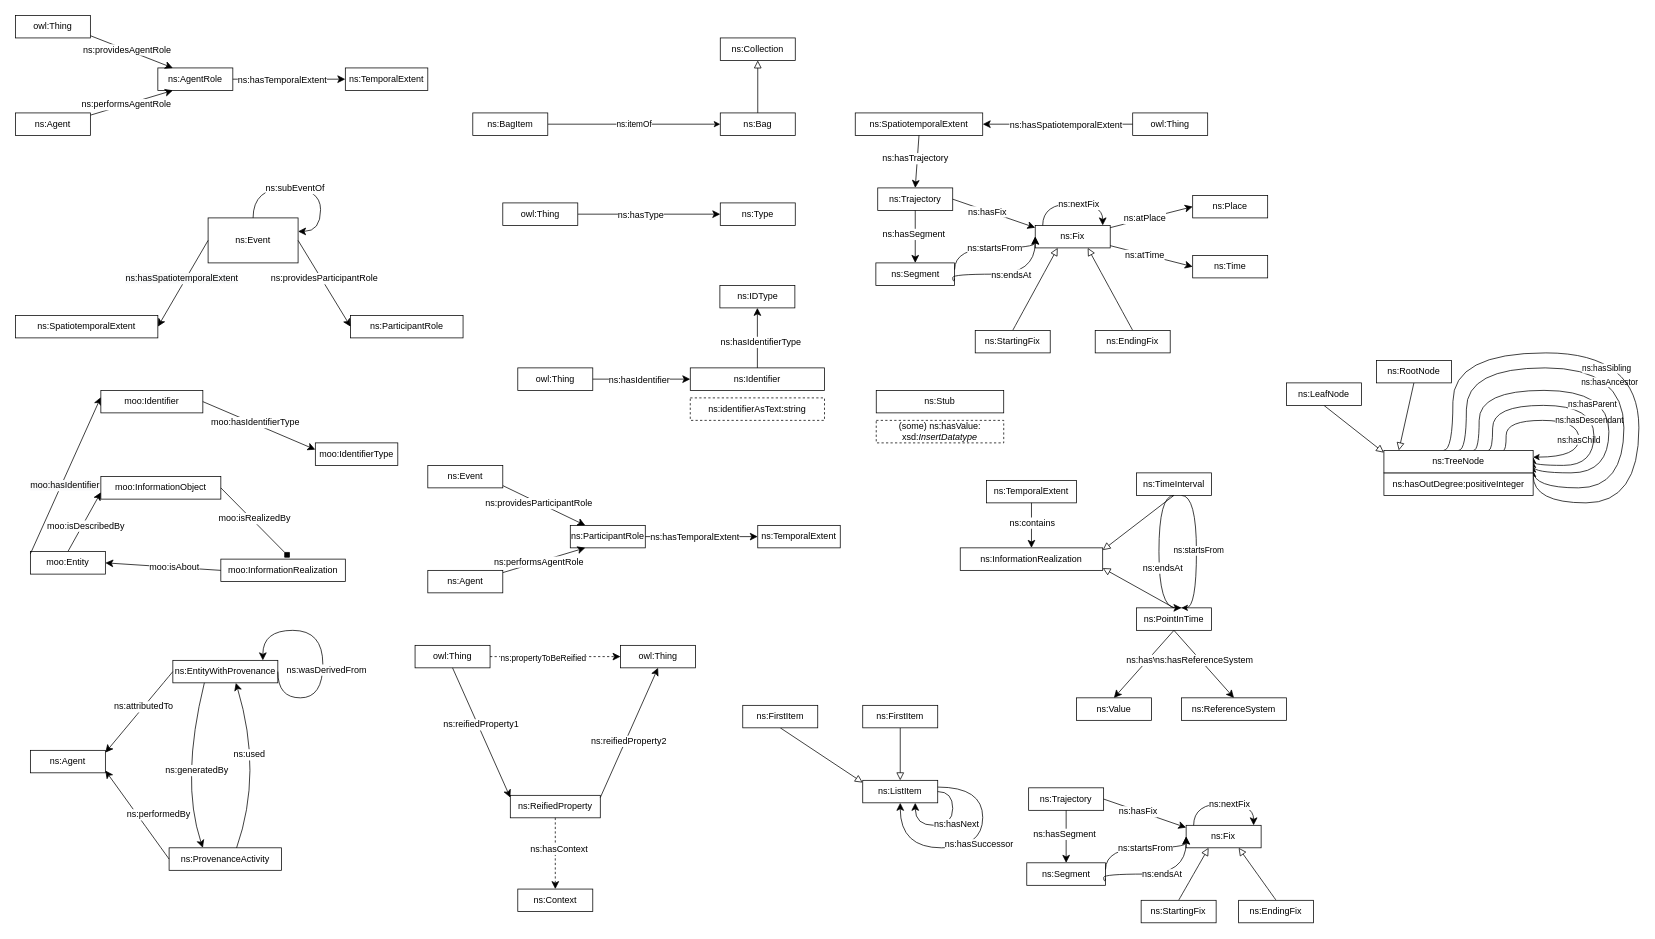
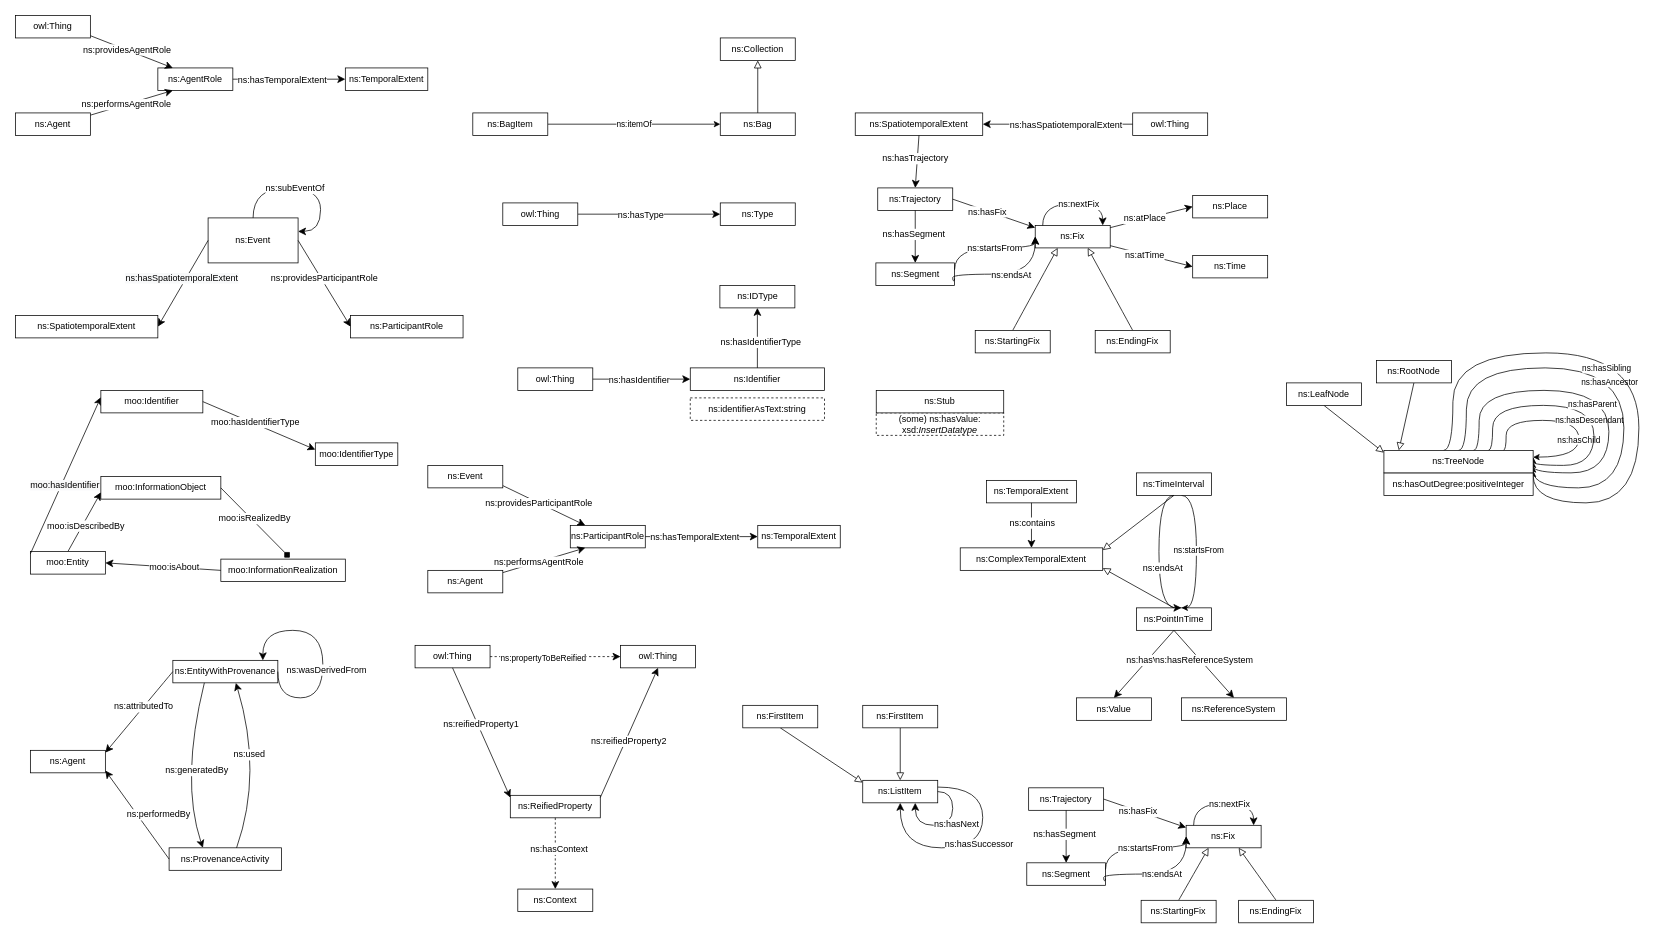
(940, 432) -> (940, 424)
(1032, 559) -> (1032, 559)
